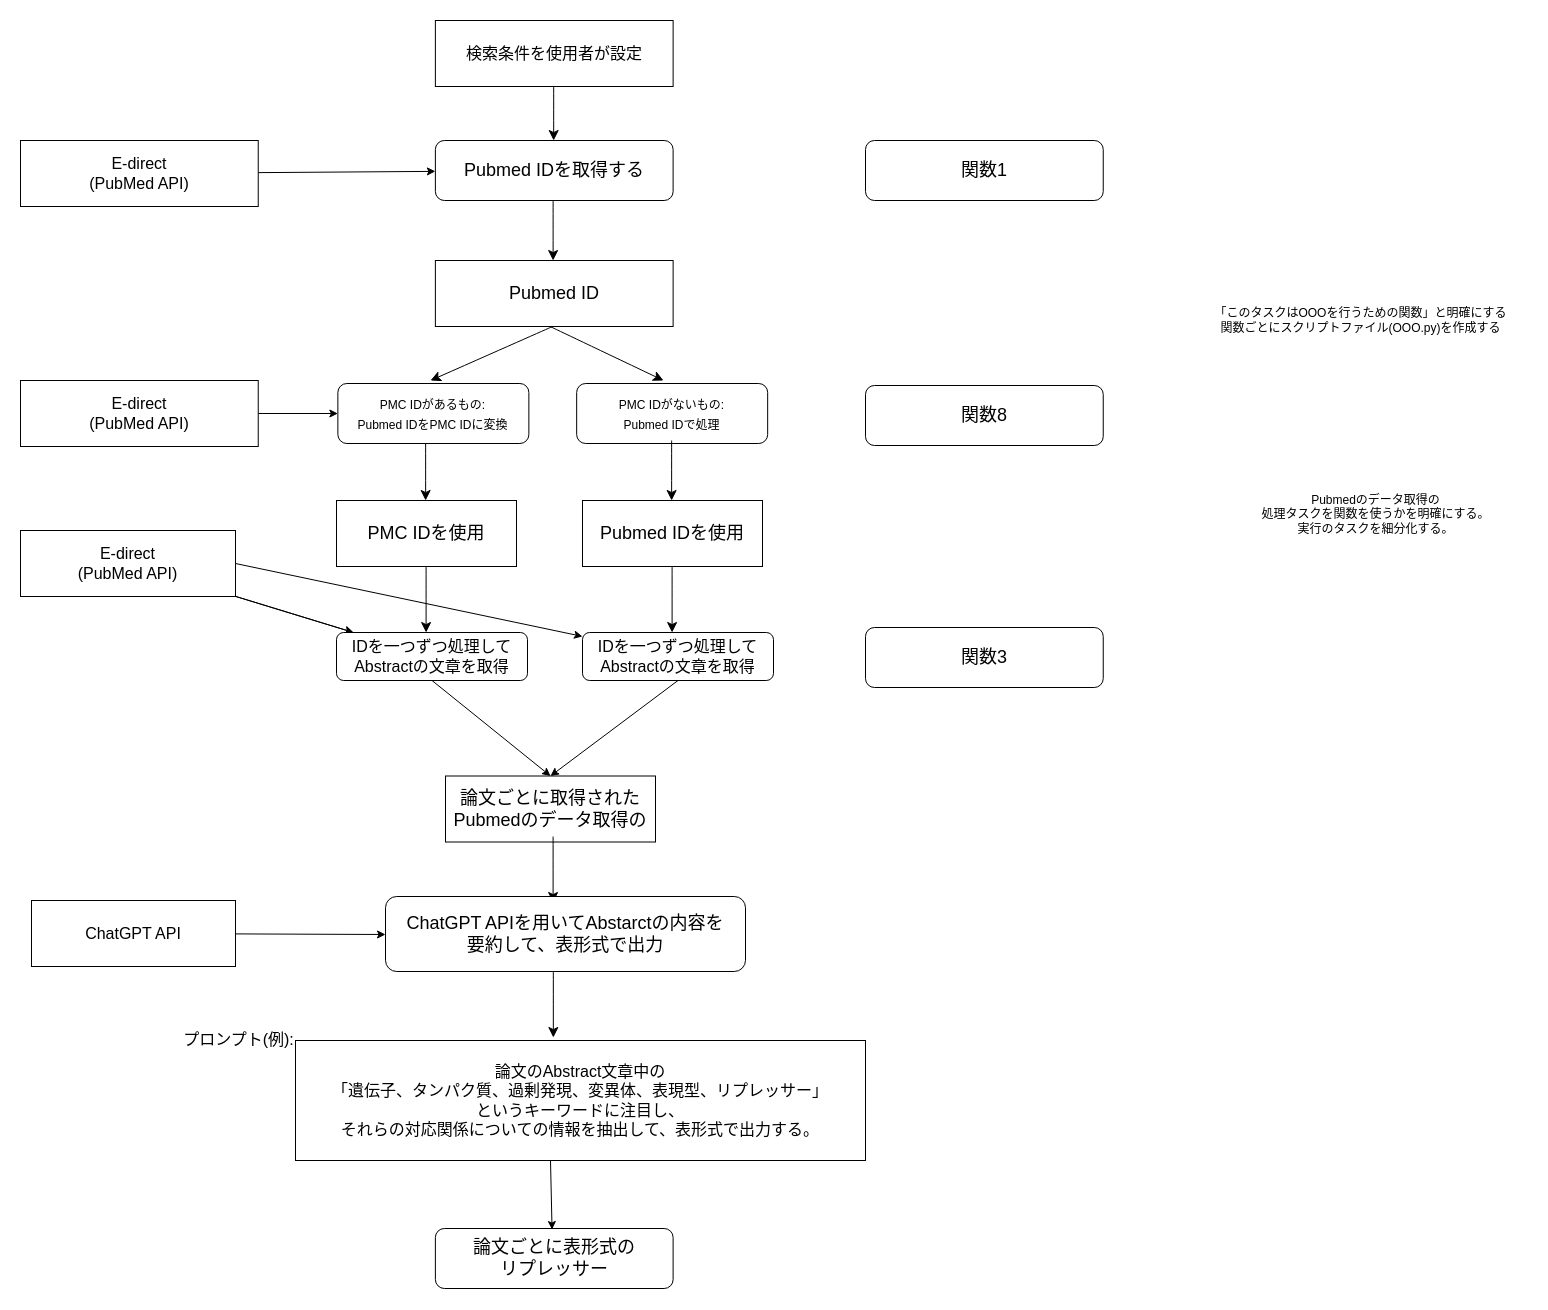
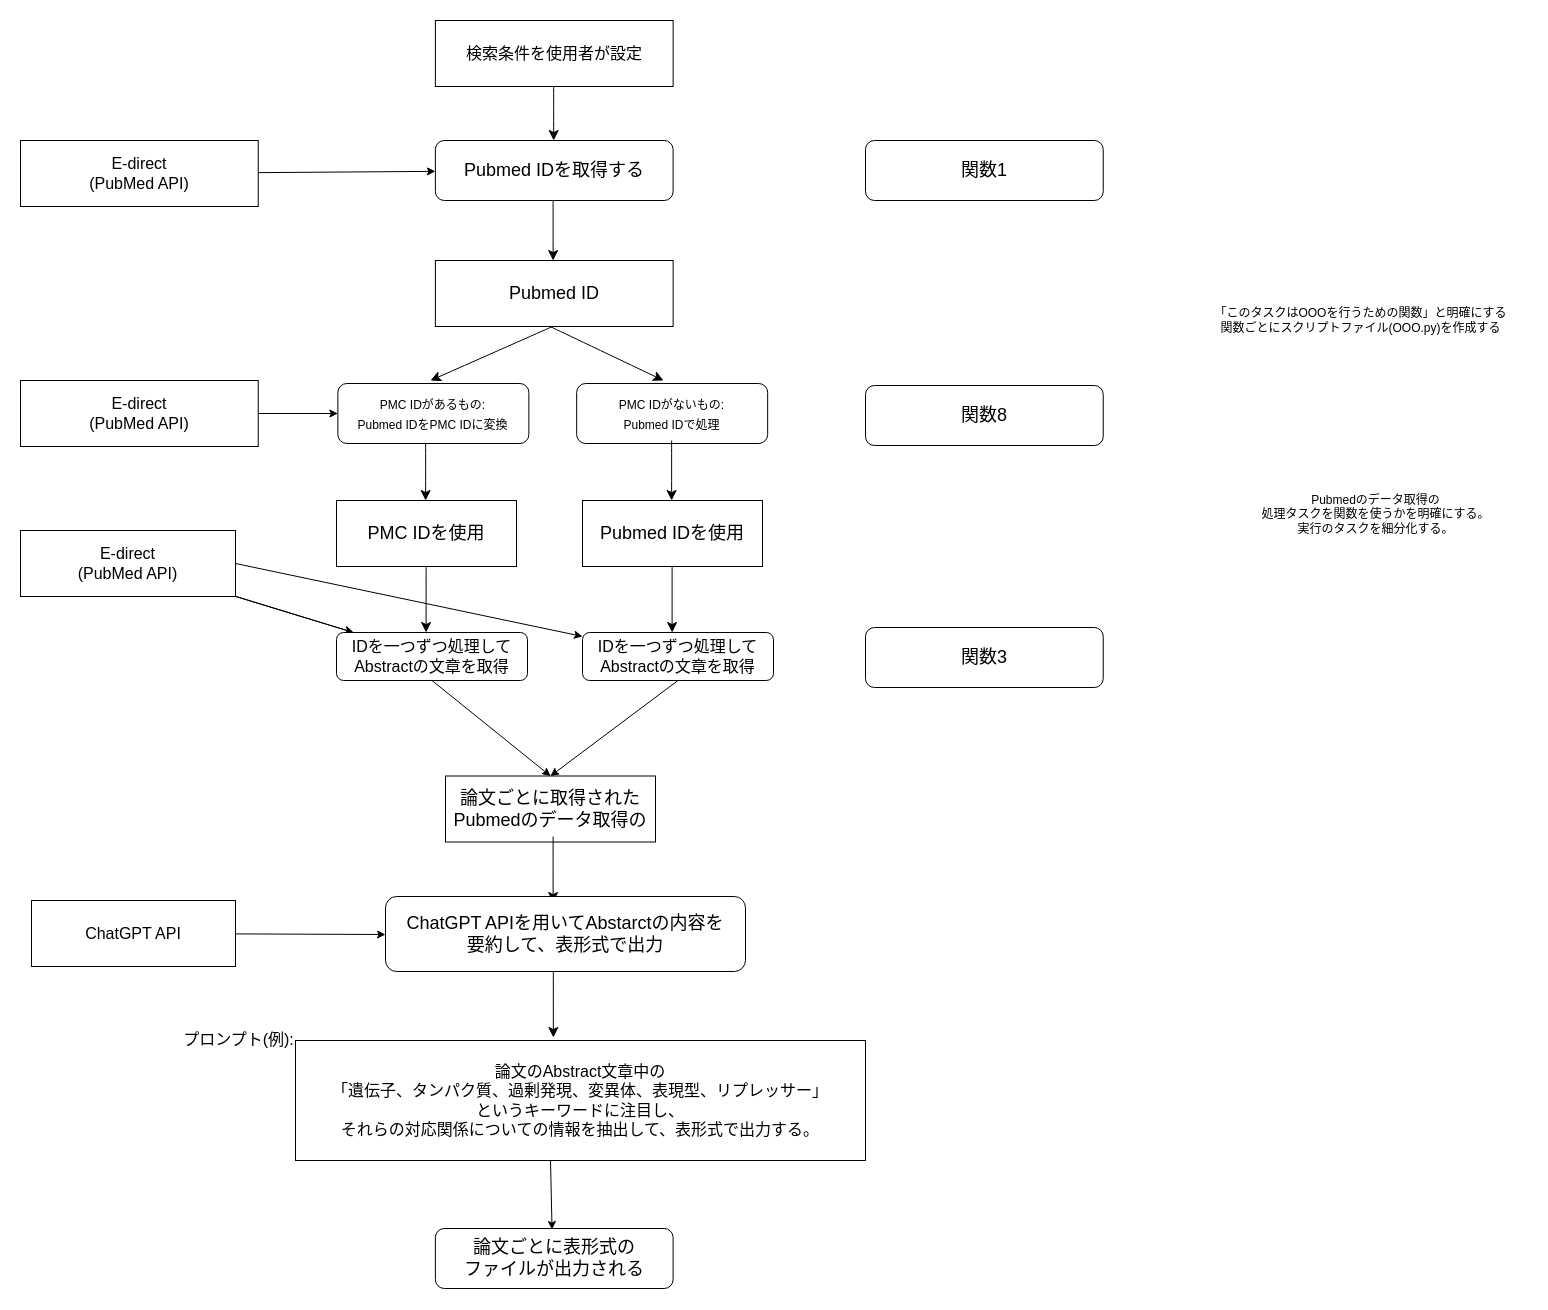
(555, 1259) -> (555, 1259)
